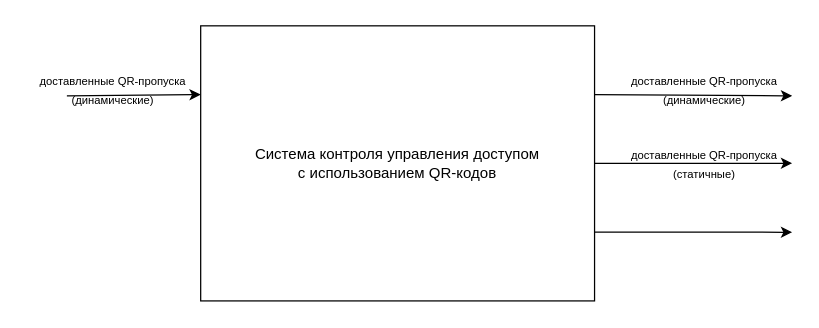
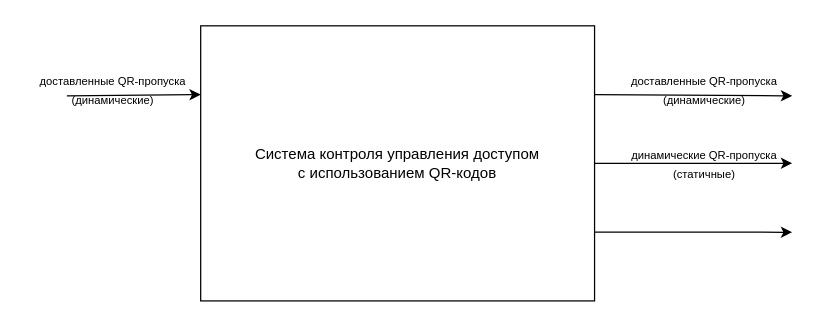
(704, 163) -> (704, 163)
